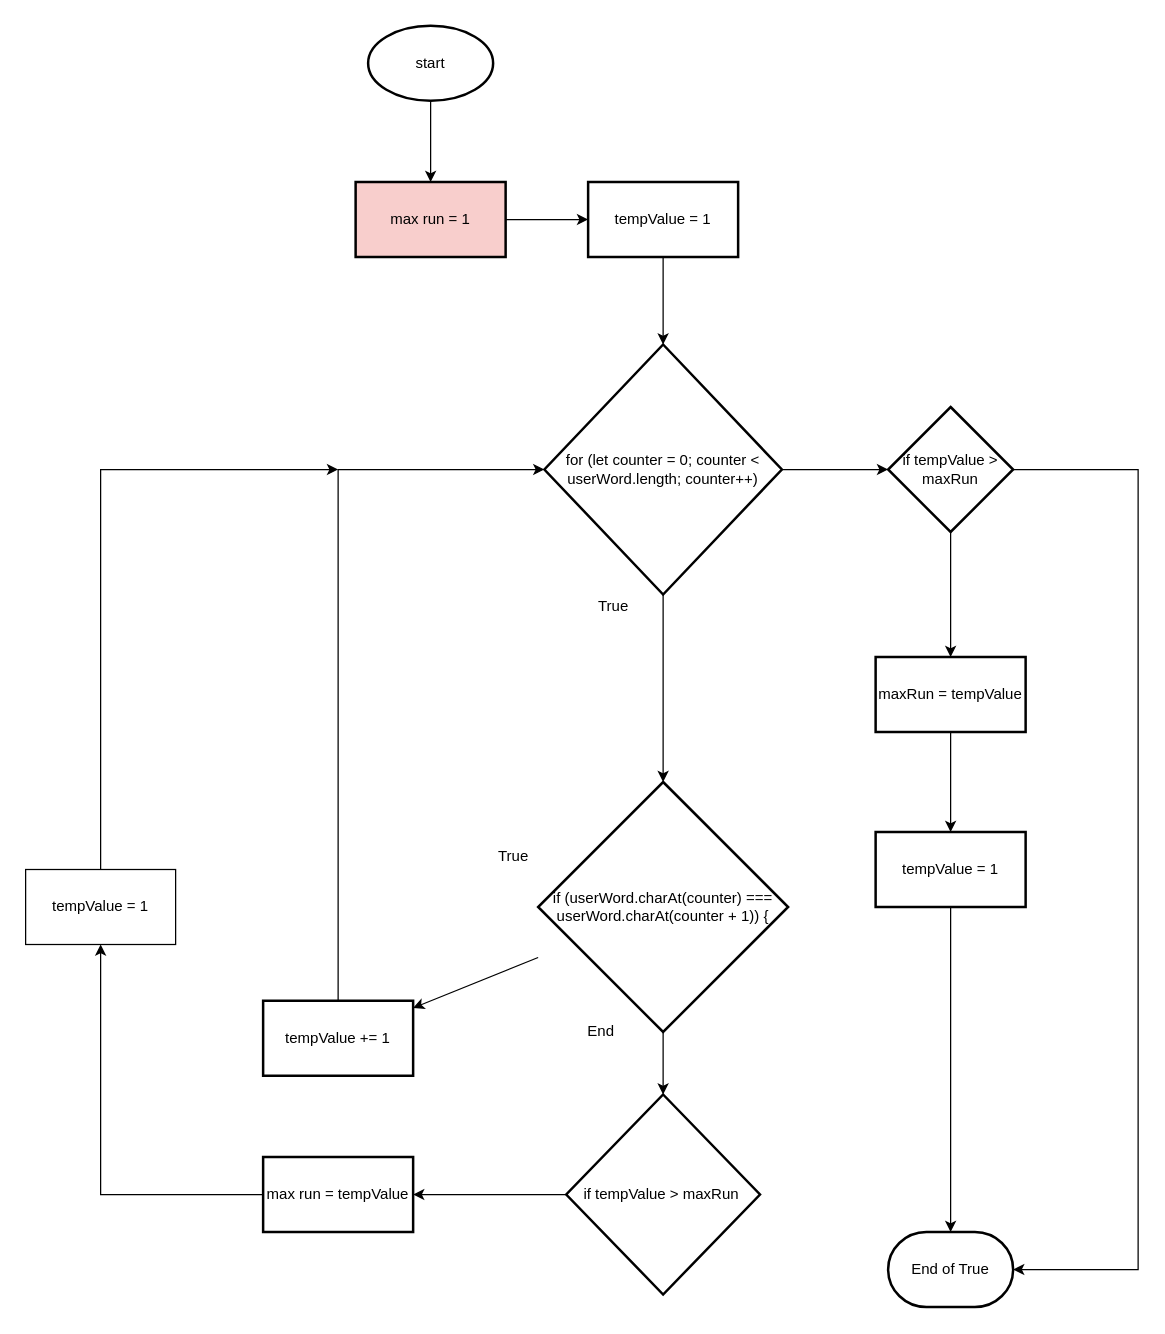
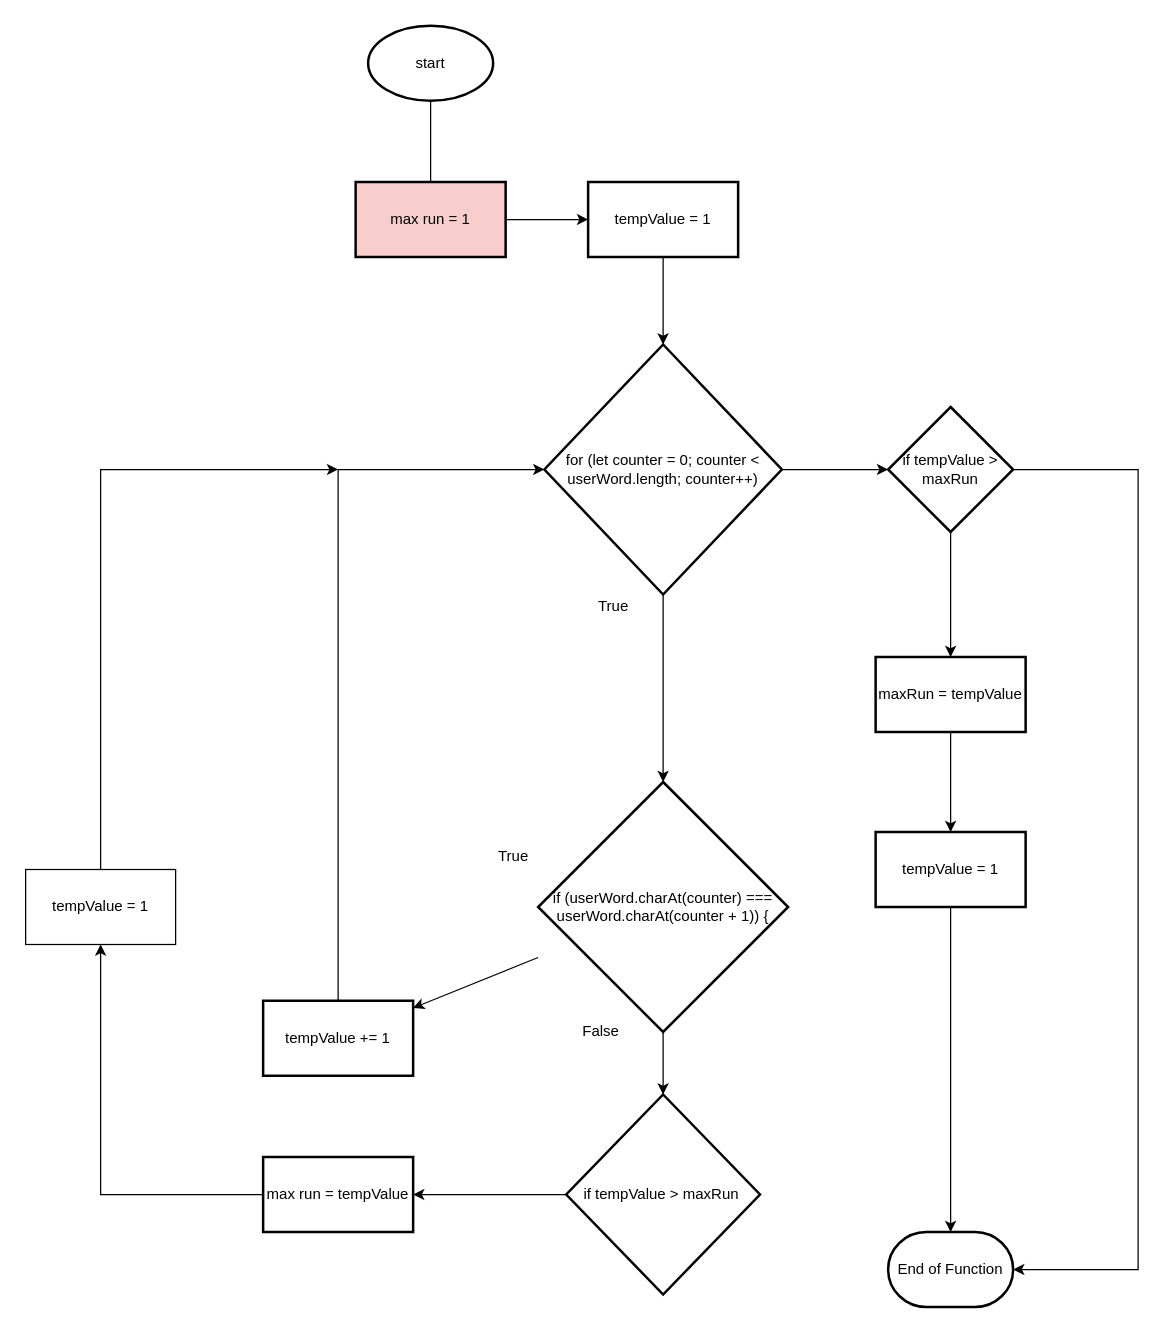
(431, 172) -> (431, 175)
(601, 1032) -> (601, 1032)
(951, 1269) -> (951, 1269)
